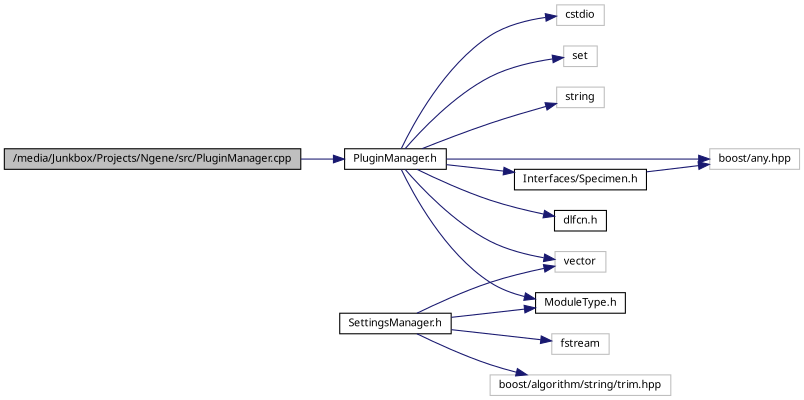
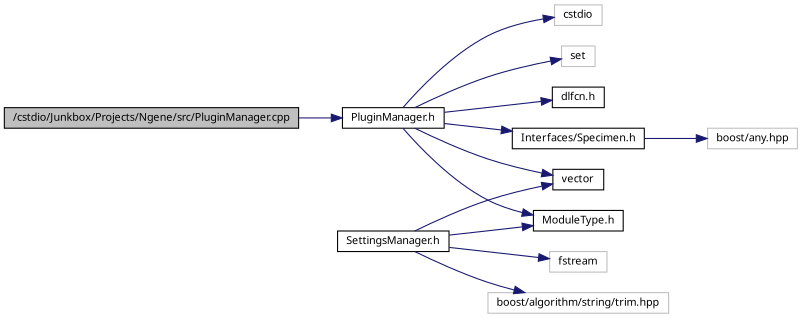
(580, 97) -> none
(153, 159) -> (151, 118)
(573, 159) -> none
(580, 262) -> (578, 180)
